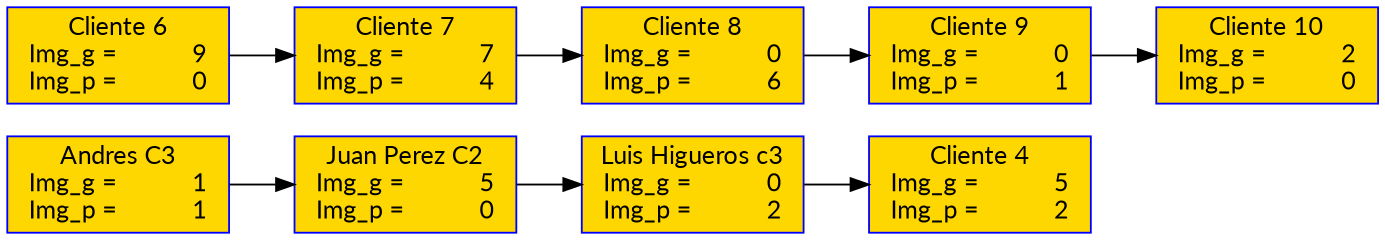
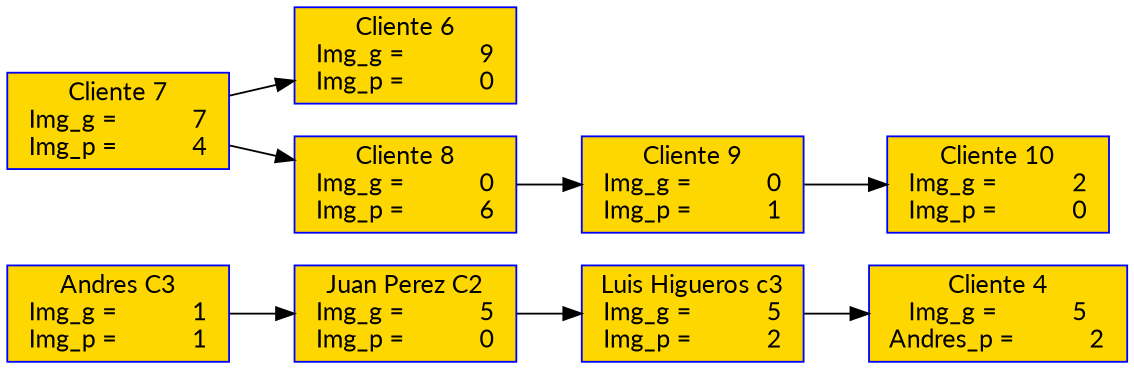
(253, 55) -> (253, 90)
(693, 185) -> (693, 314)
(980, 185) -> (998, 314)
